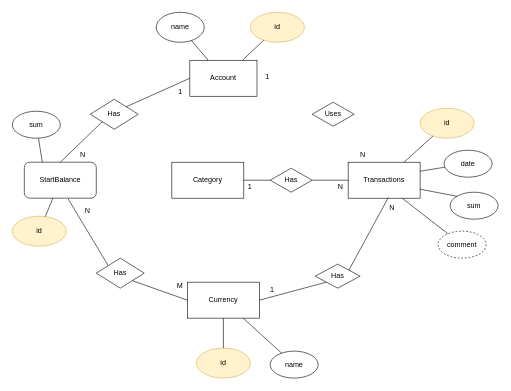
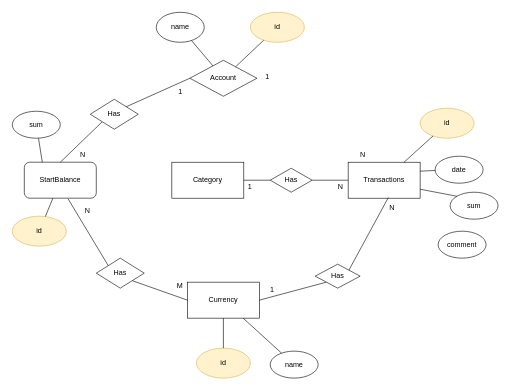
(224, 78) -> (224, 78)
(333, 114) -> none
(468, 164) -> (459, 170)
(425, 216) -> none
(462, 245) -> (462, 245)
